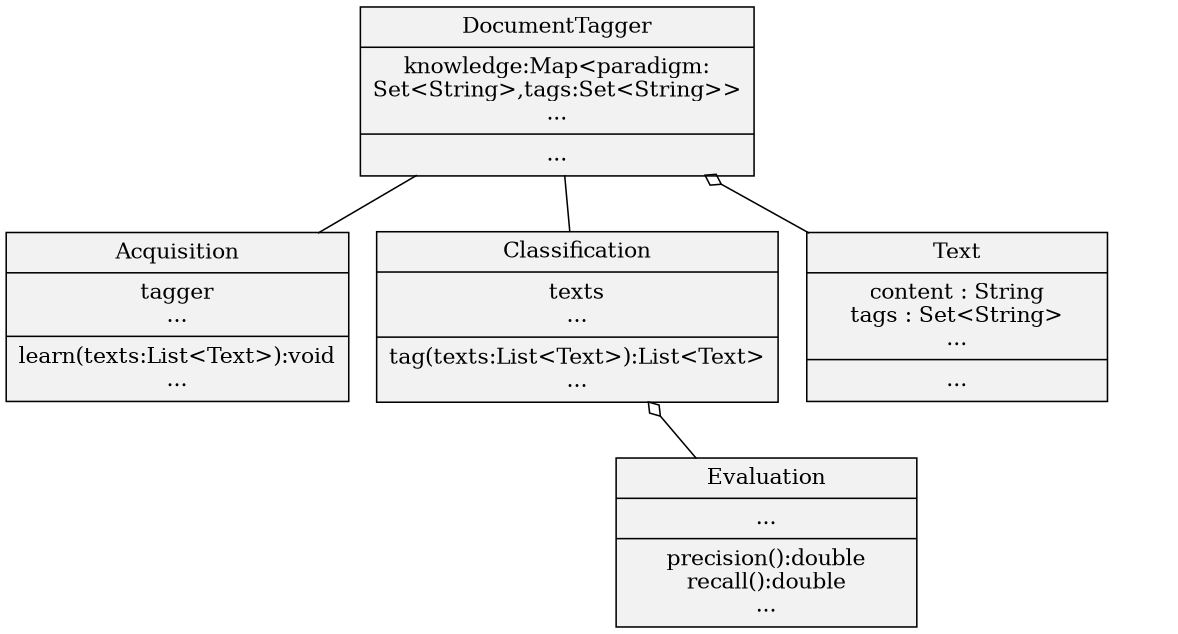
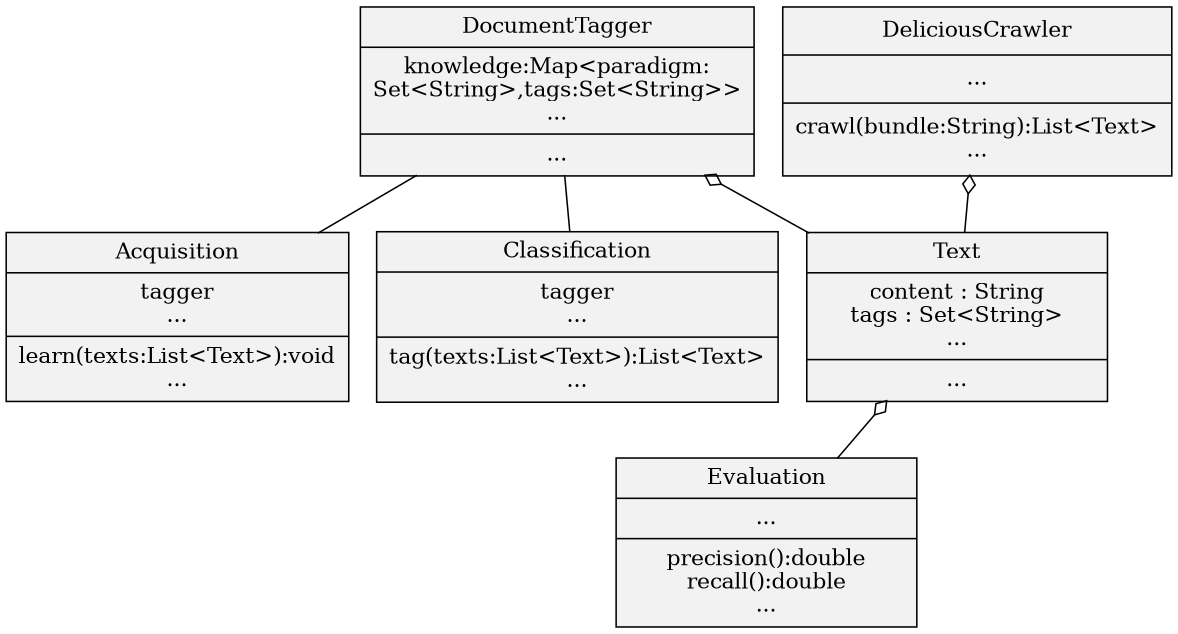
none -> (977, 91)
(577, 292) -> (577, 292)
(679, 437) -> (856, 437)
